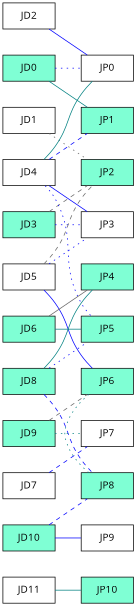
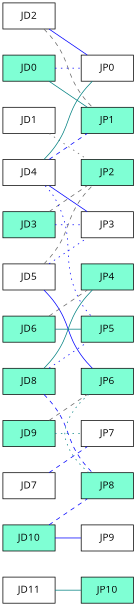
none -> (67, 64)
(68, 303) -> (68, 303)
